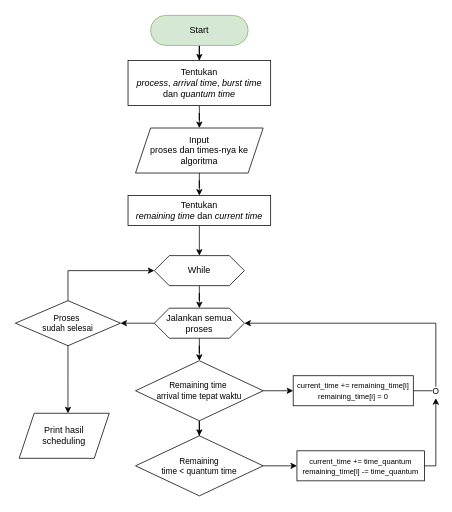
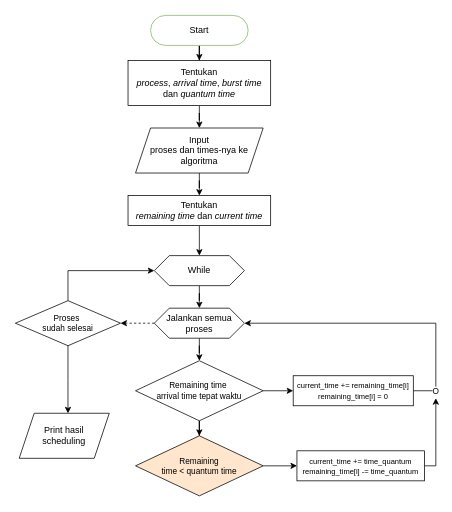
(199, 30) -> (199, 30)
(140, 323) -> (140, 323)
(199, 465) -> (199, 465)
